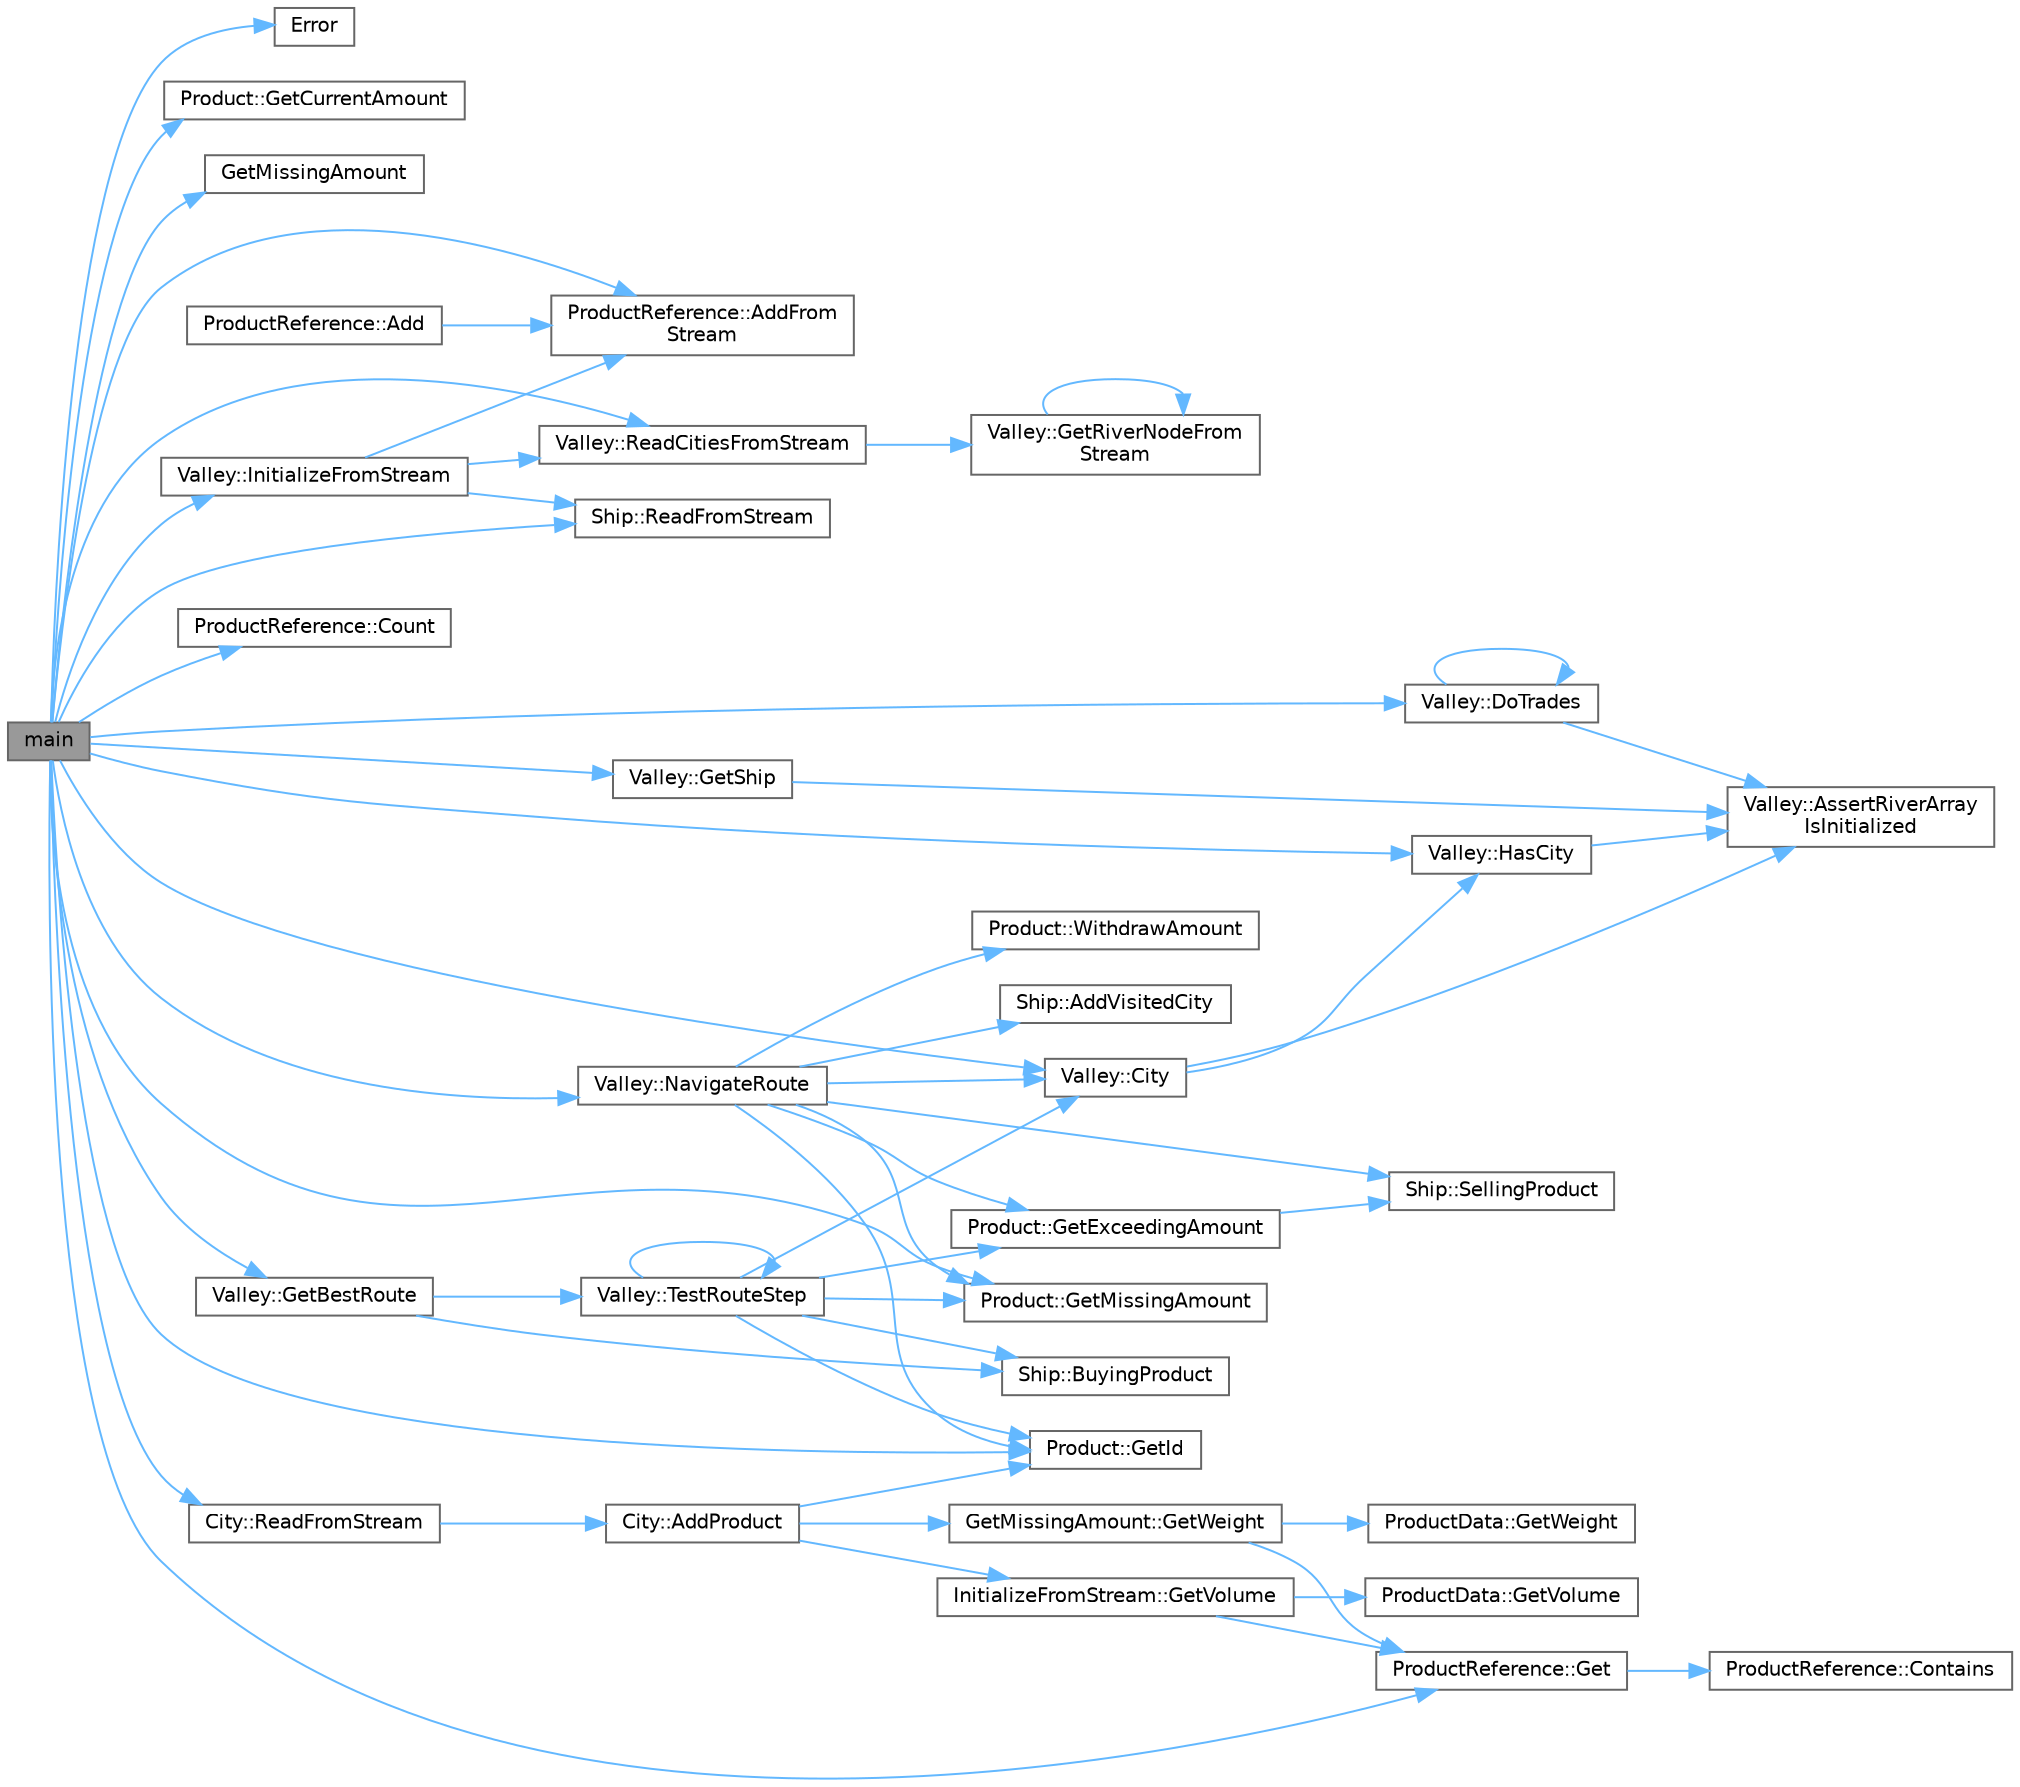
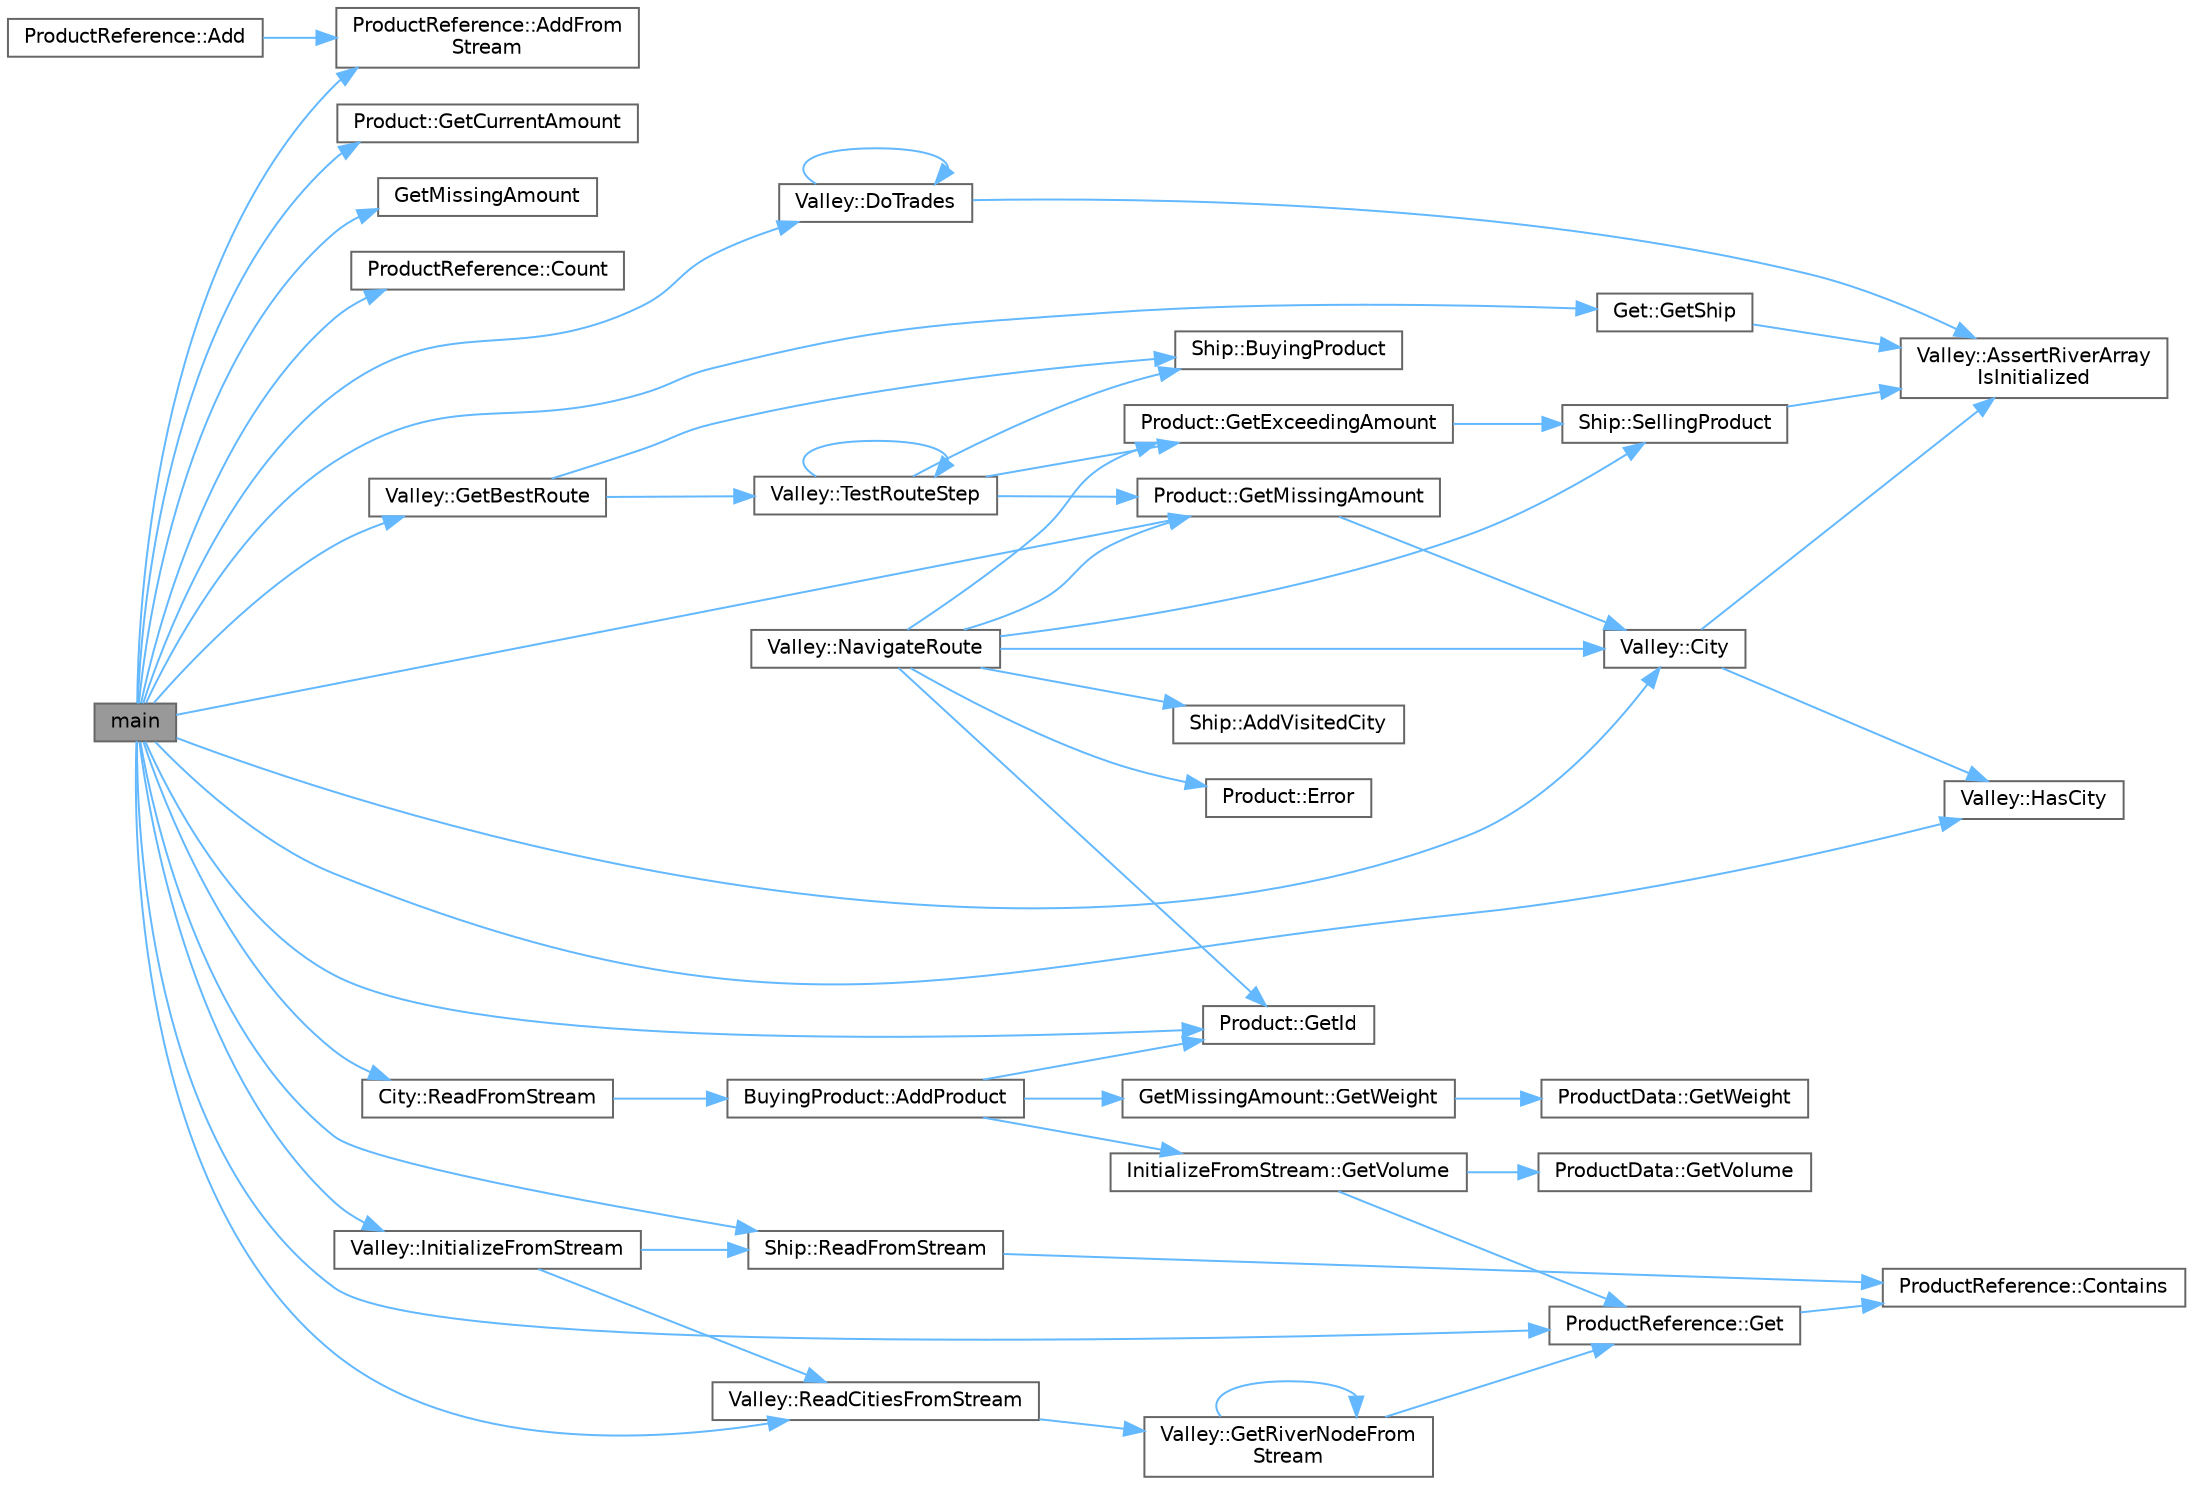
(314, 27) -> none
(485, 410) -> none
(703, 779) -> (1675, 312)
(1649, 839) -> (1834, 399)
(1116, 930) -> (1289, 798)
(225, 1037) -> none
(884, 1201) -> (1472, 569)
none -> (1433, 1268)
(868, 1386) -> none
(703, 1524) -> (876, 1099)
(1319, 1583) -> (1489, 1384)
